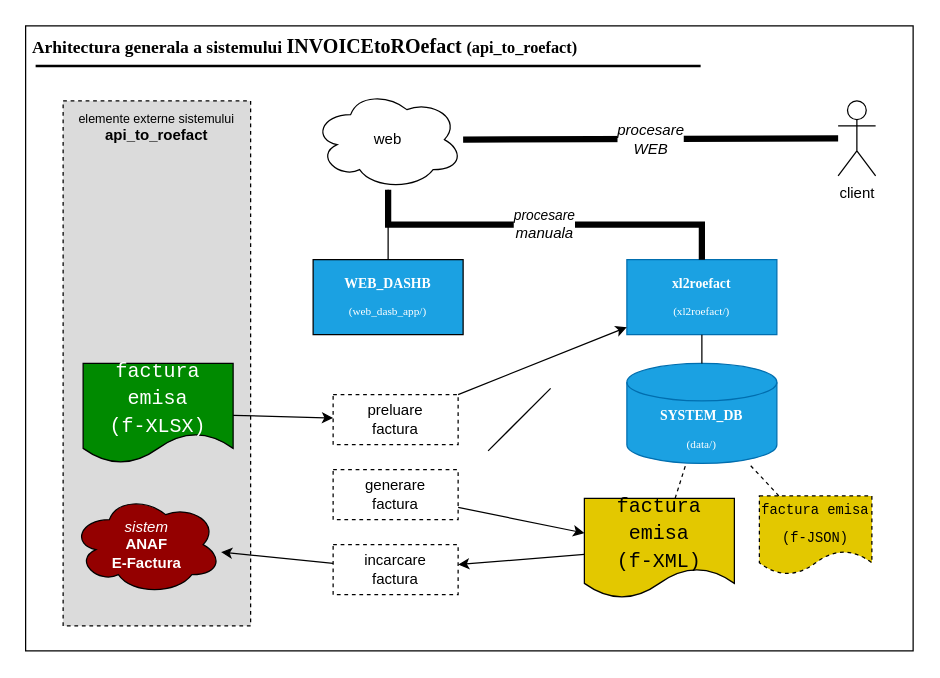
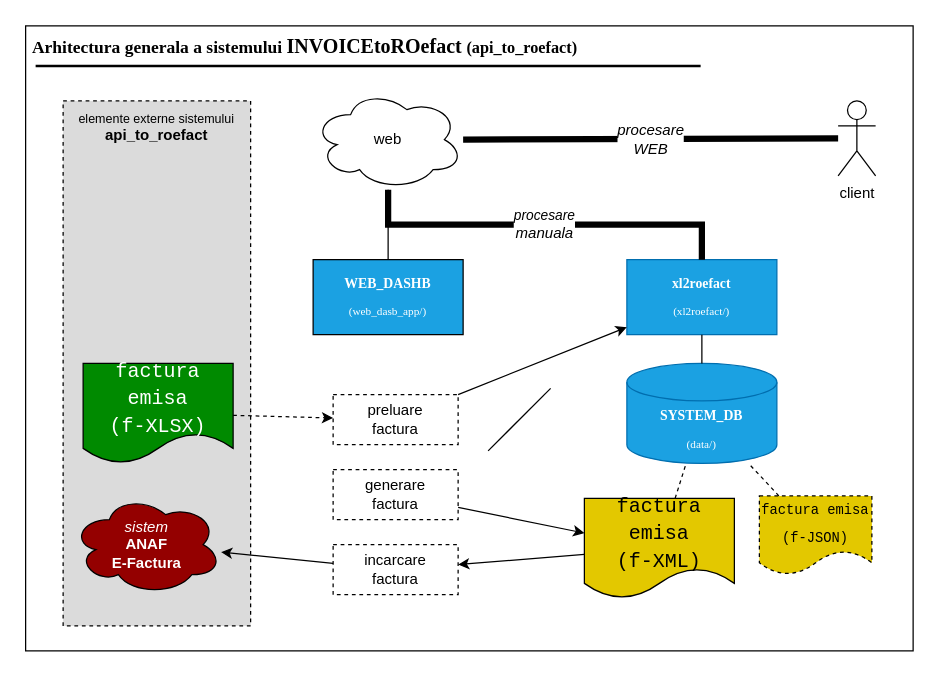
(279, 416) -> (279, 416)
